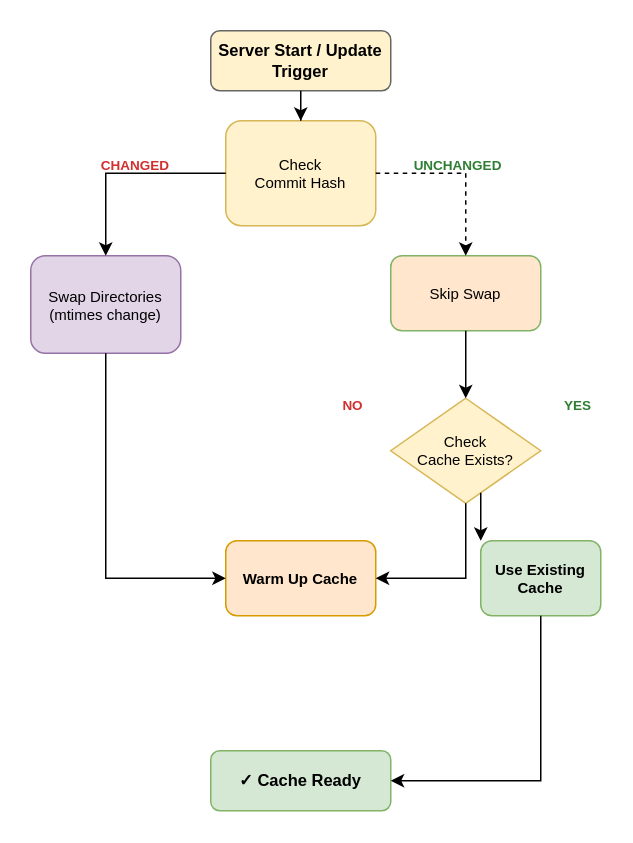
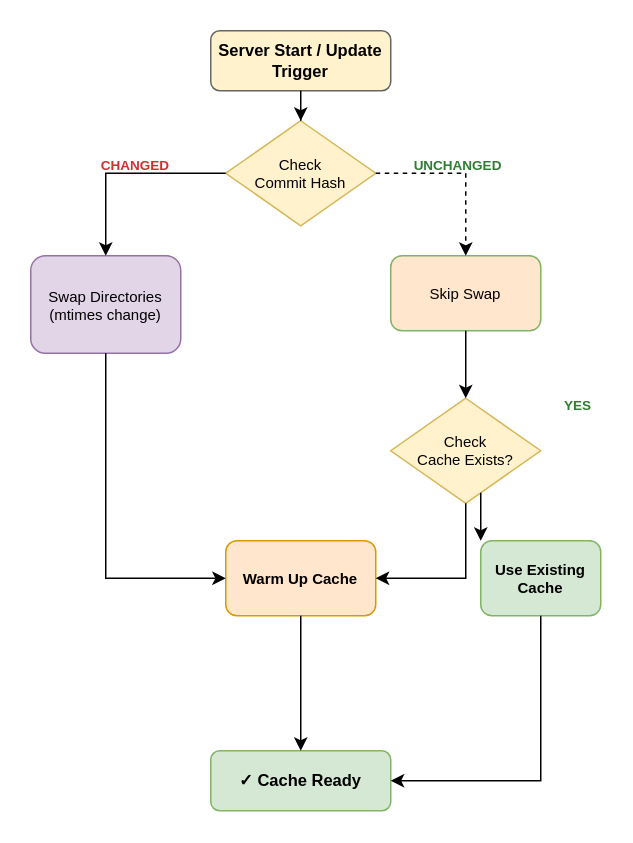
(301, 173) -> (301, 173)
(353, 406) -> none
none -> (301, 678)
